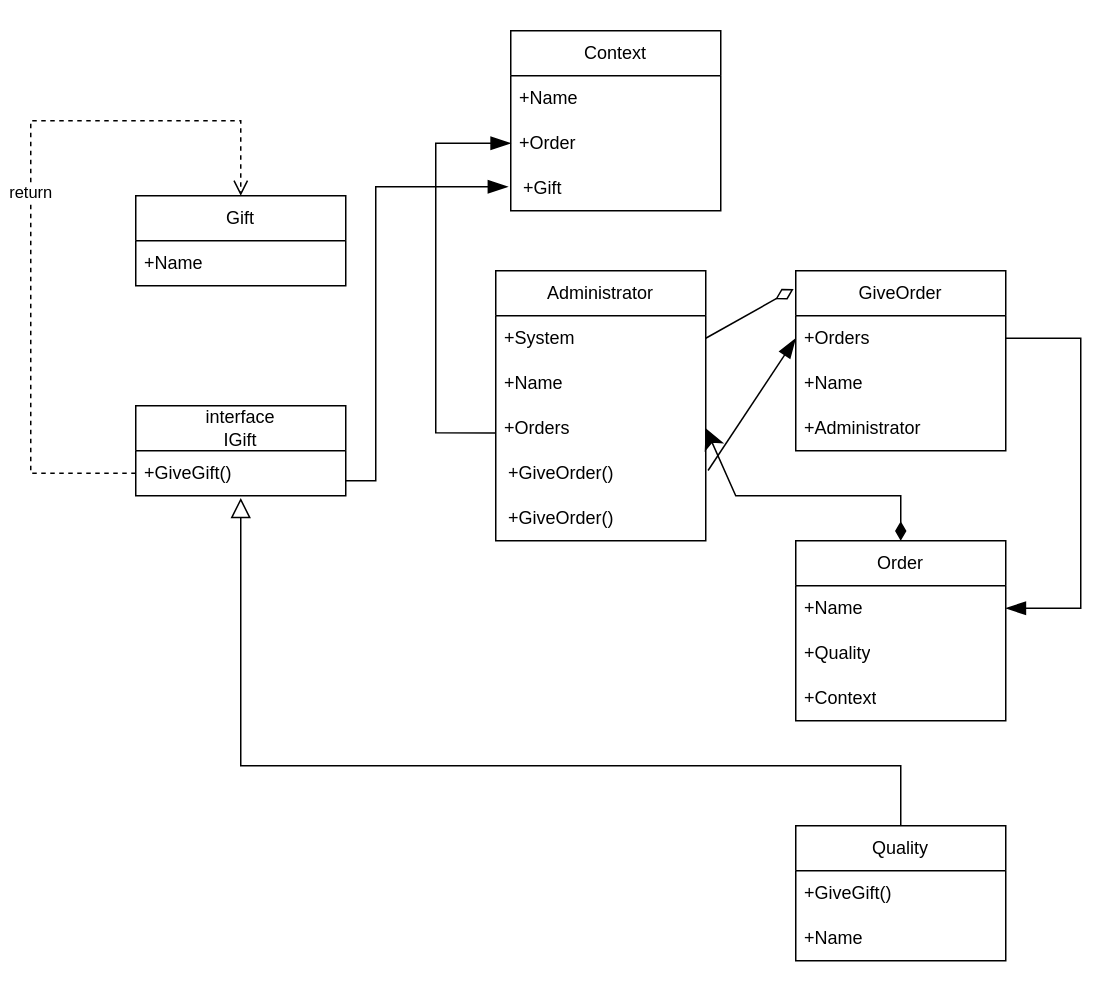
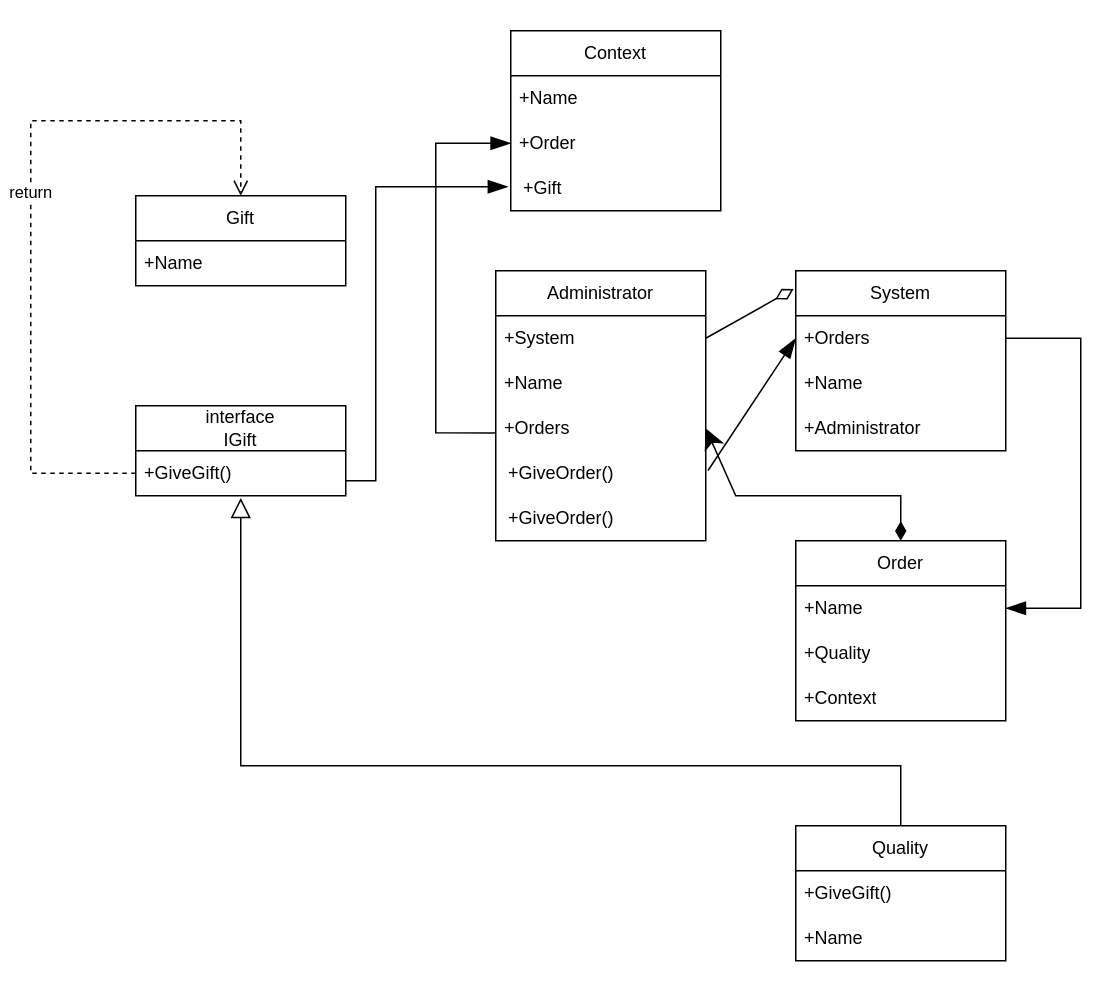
(901, 293) -> (901, 293)
